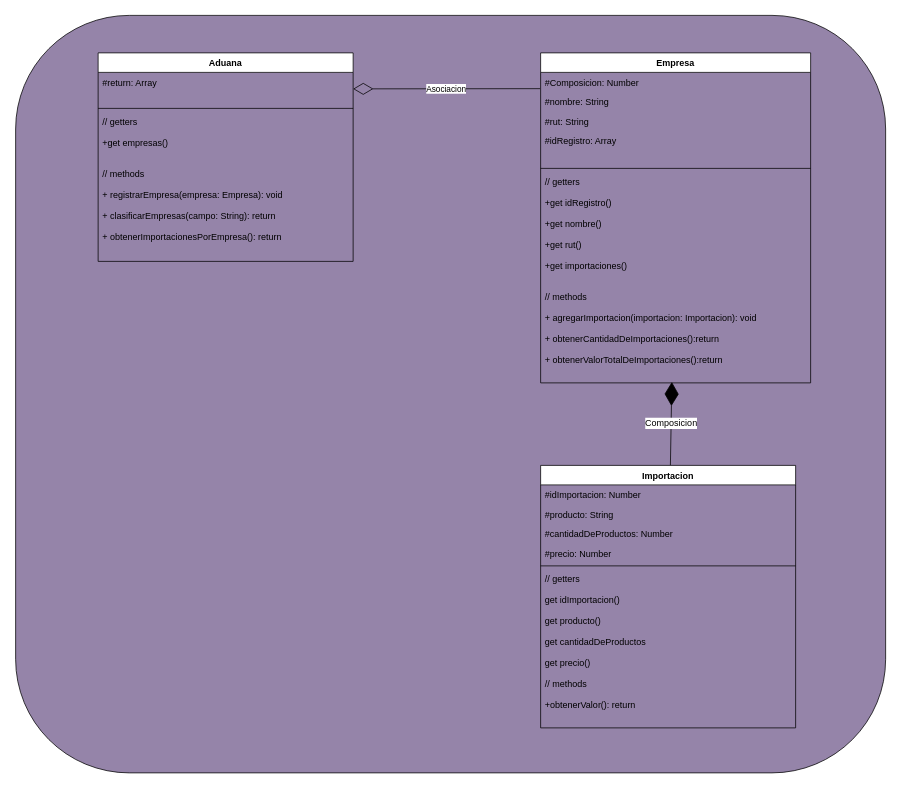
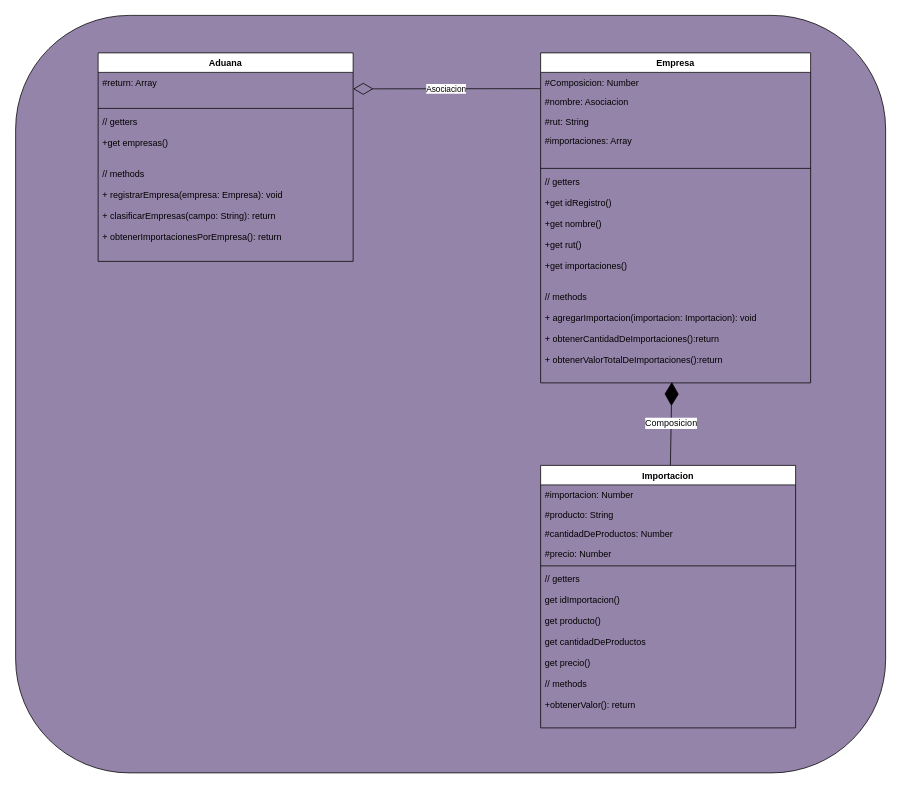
(579, 102) -> (588, 102)
(585, 141) -> (593, 141)
(595, 495) -> (590, 495)
